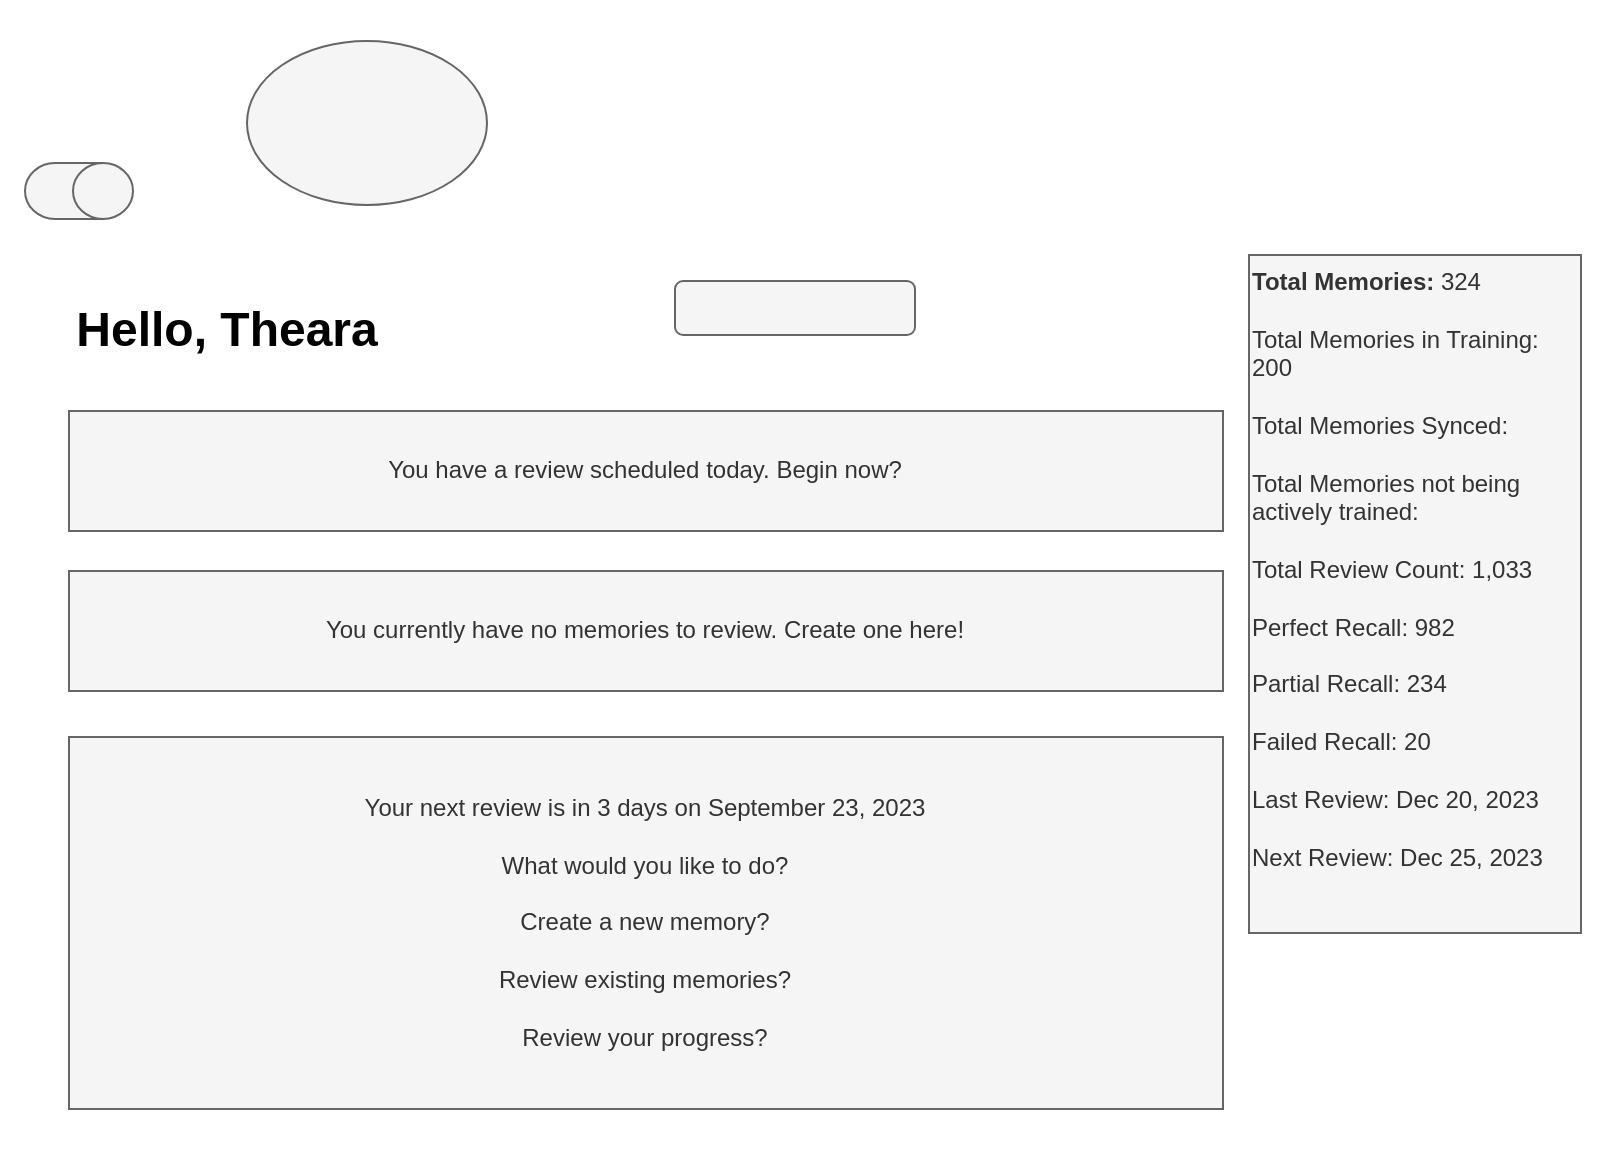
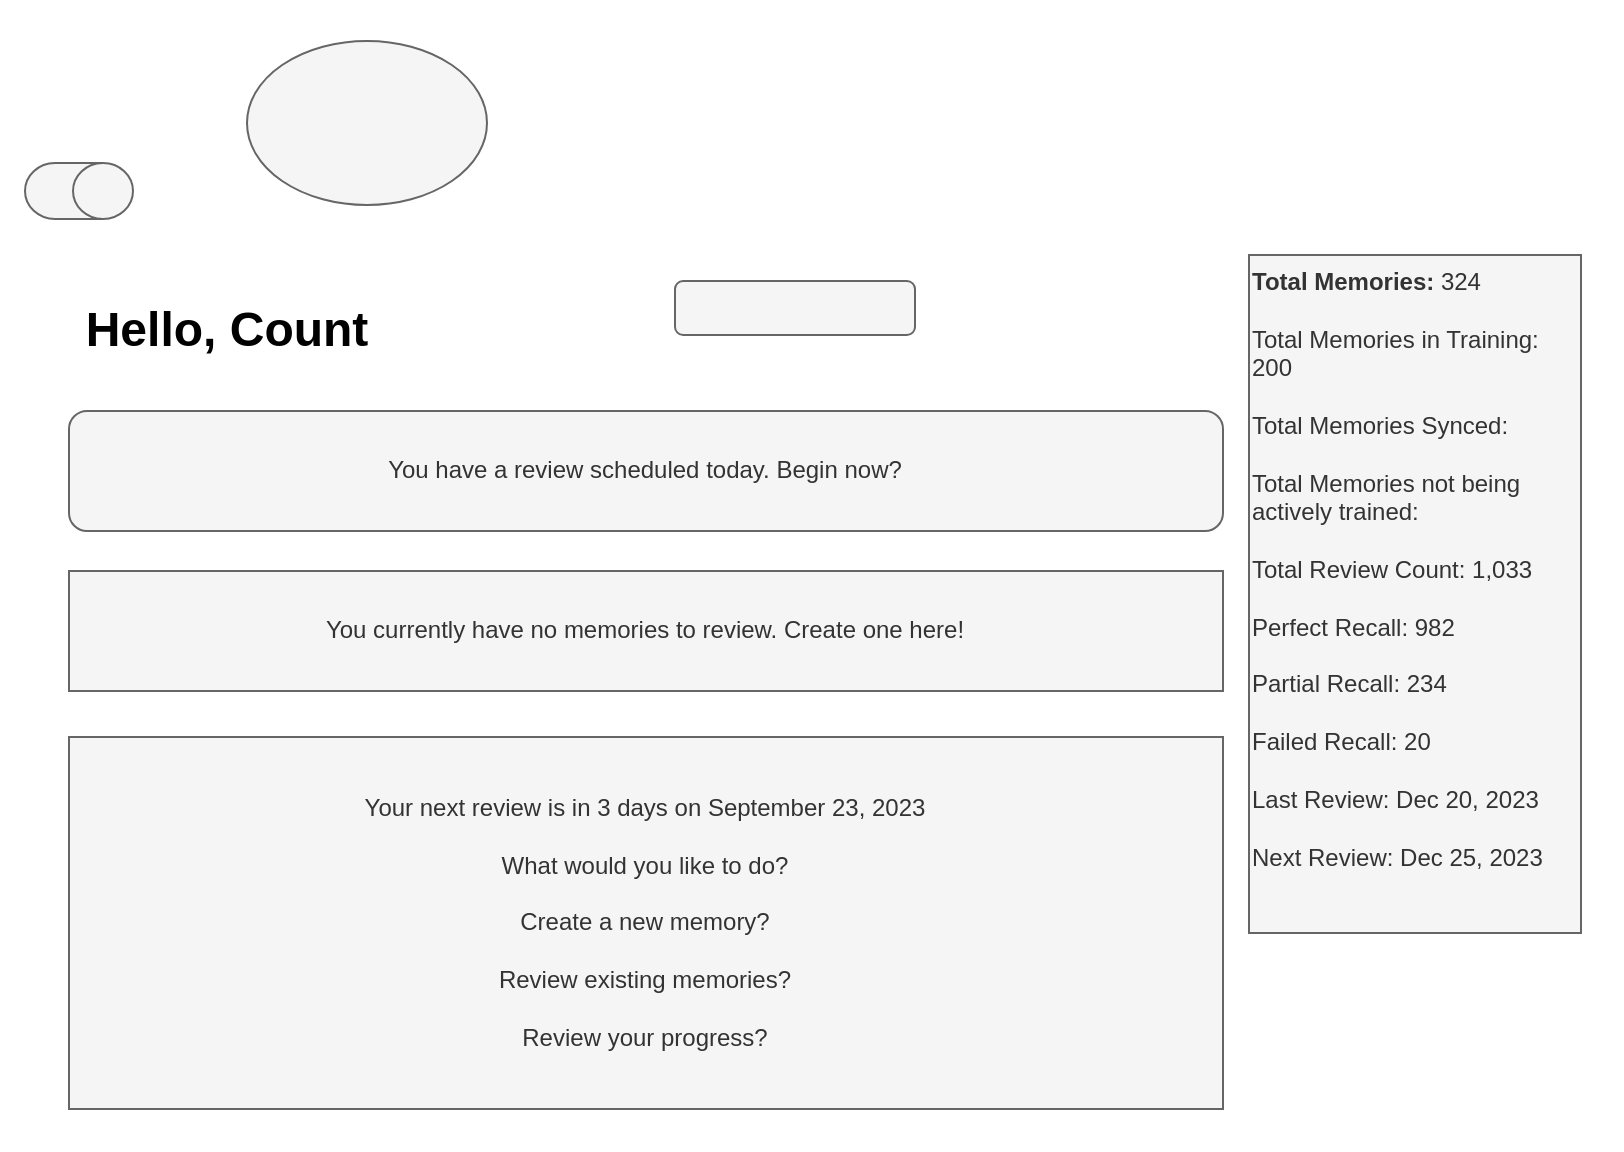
(228, 331) -> (228, 331)
(646, 471) -> (646, 471)
